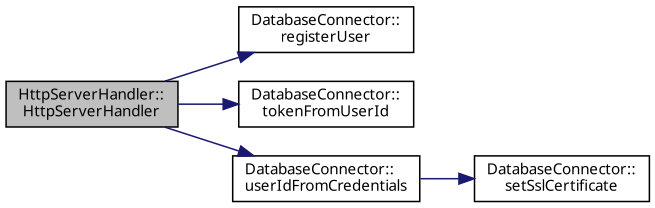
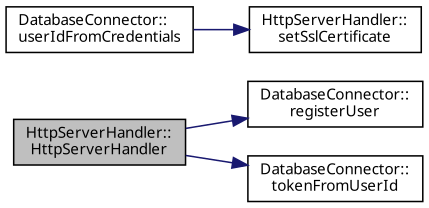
(202, 139) -> none
(562, 179) -> (335, 30)
